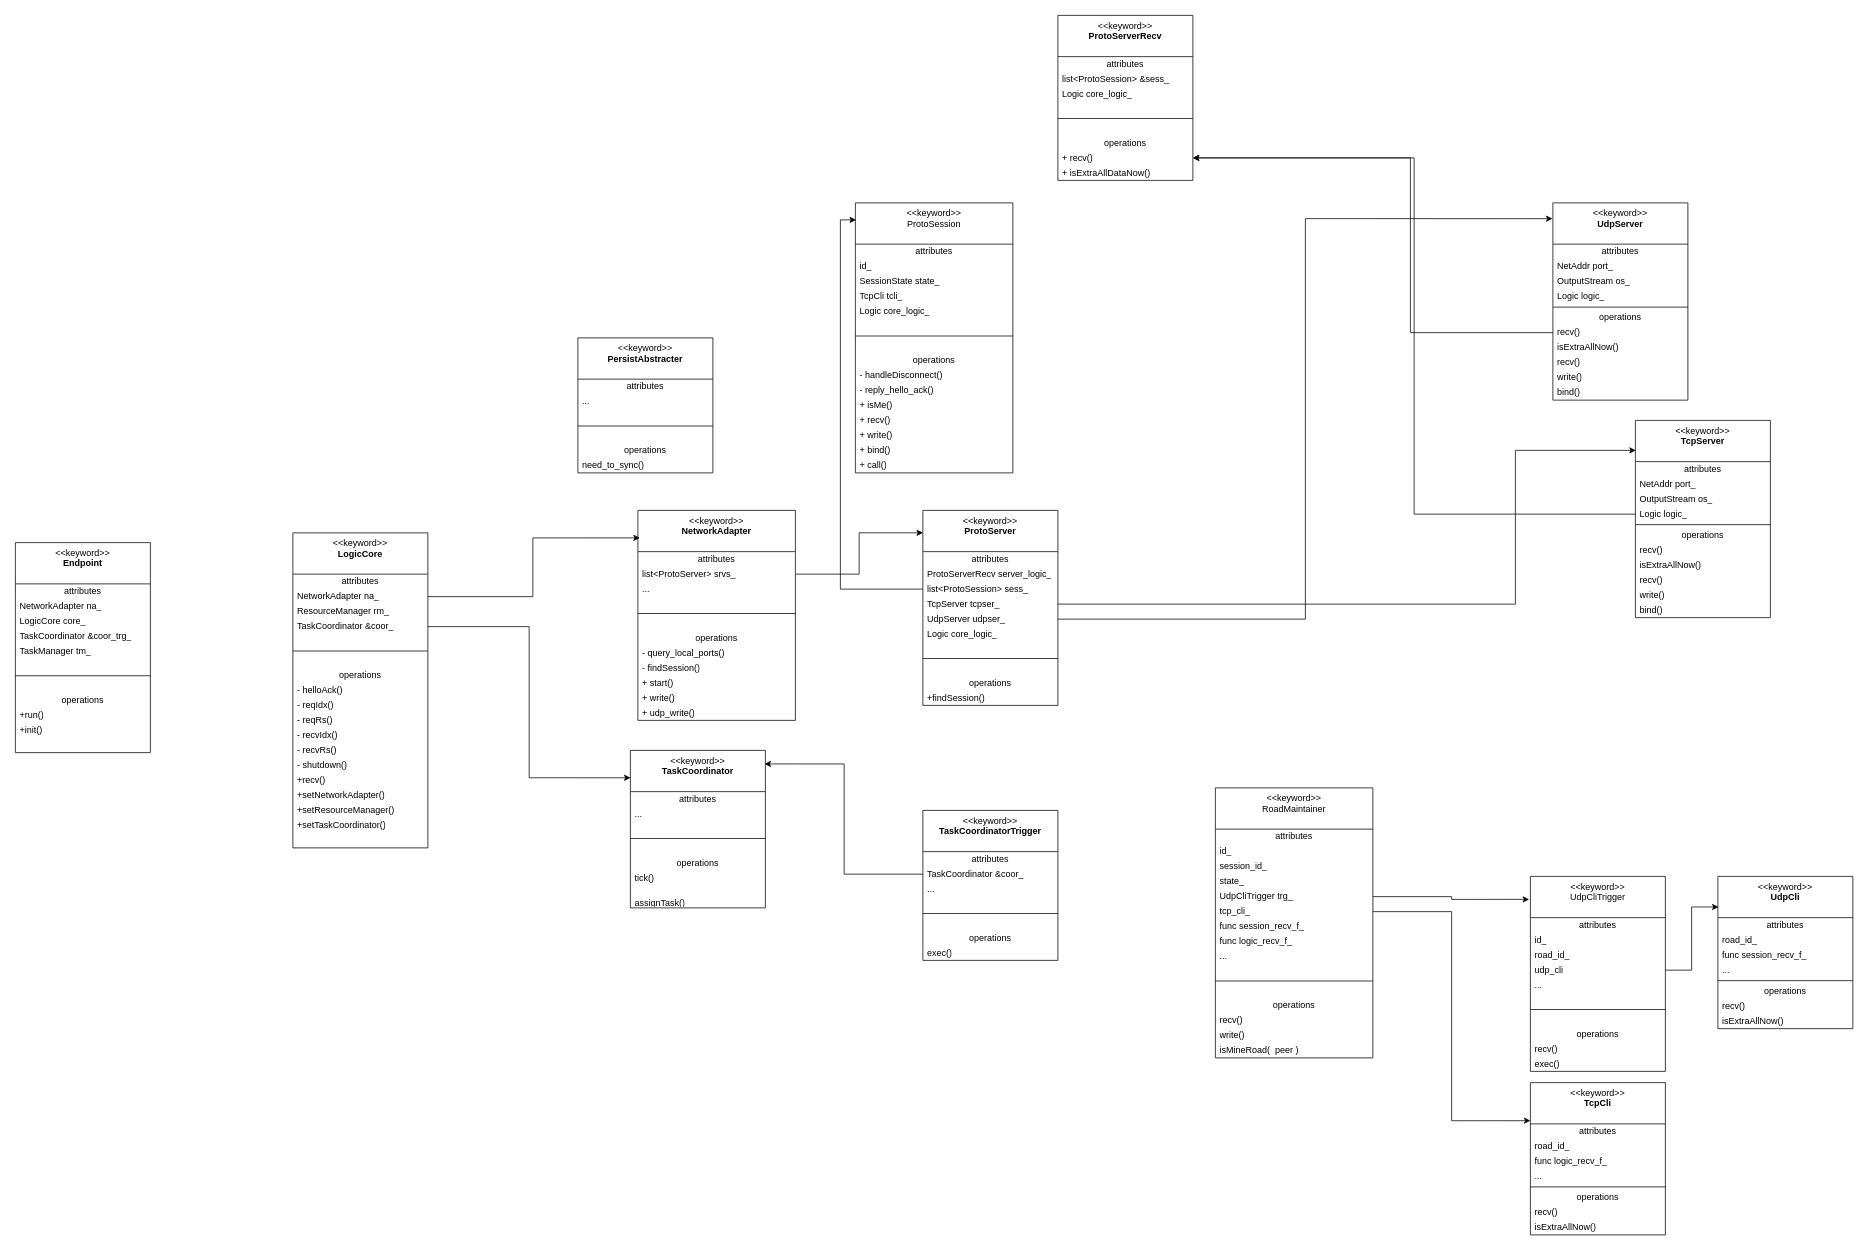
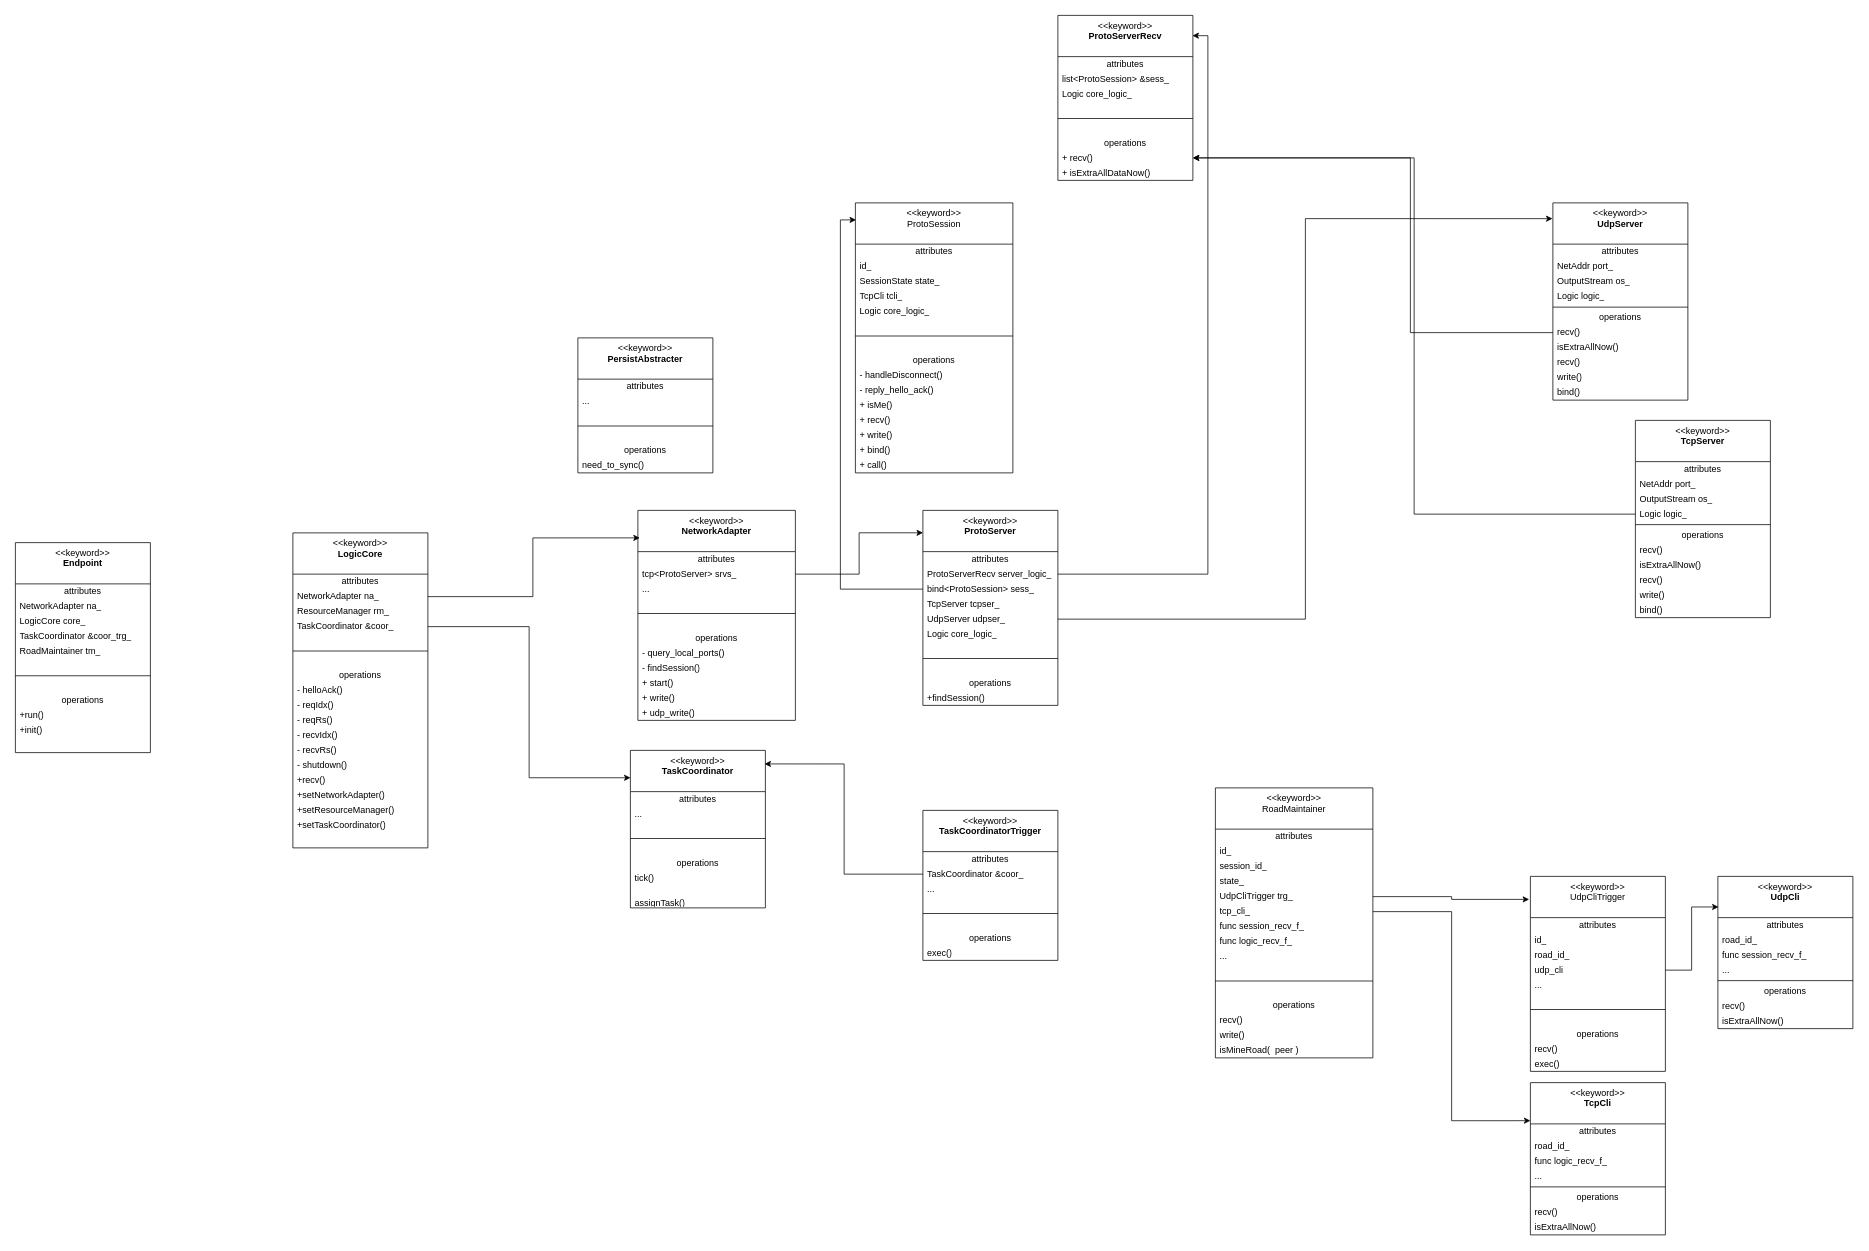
none -> (1204, 36)
(1515, 470) -> none
(697, 574) -> (697, 574)
(983, 589) -> (984, 589)
(57, 651) -> (62, 651)
